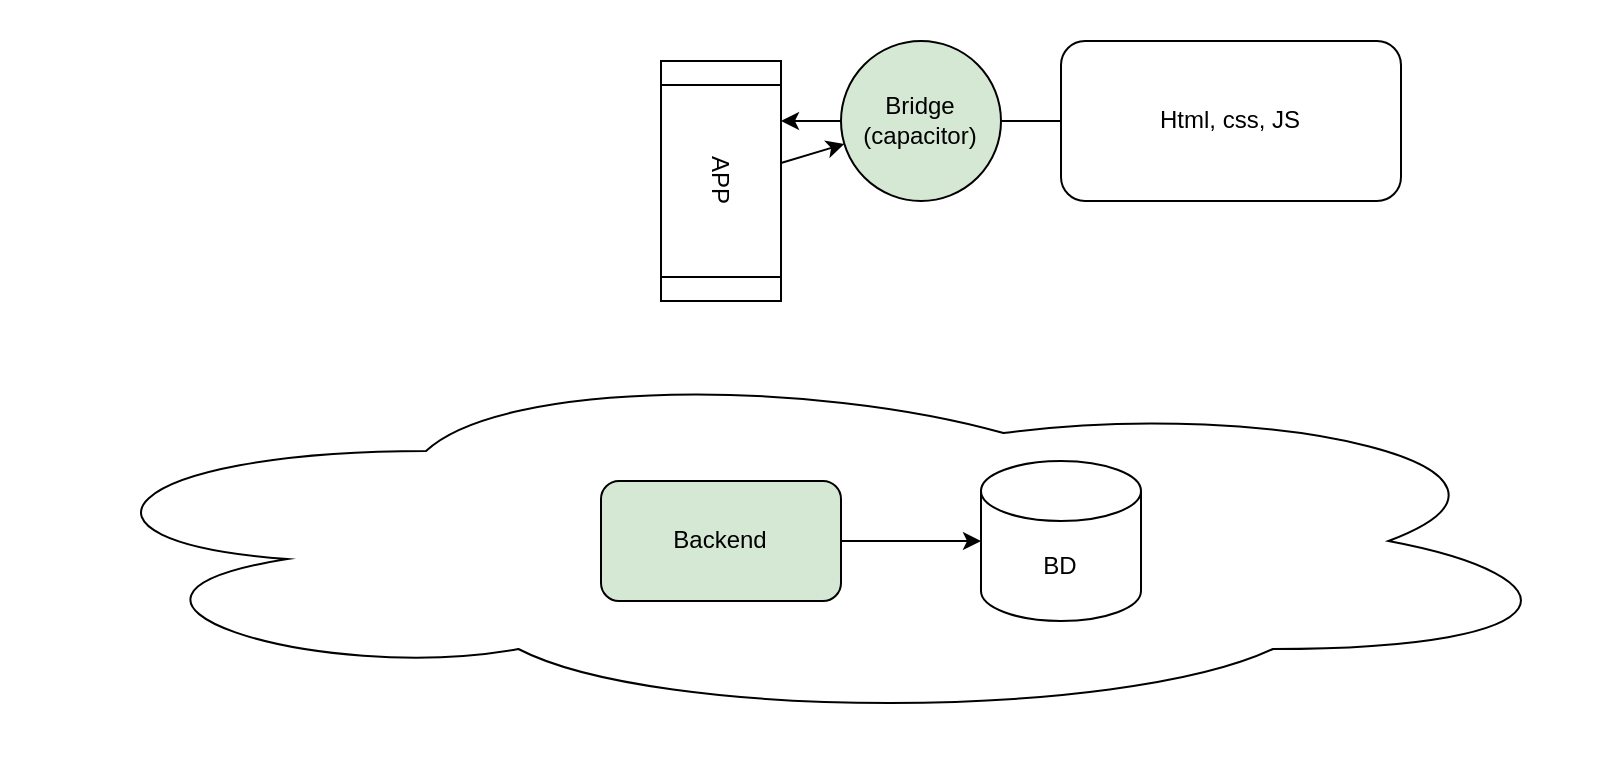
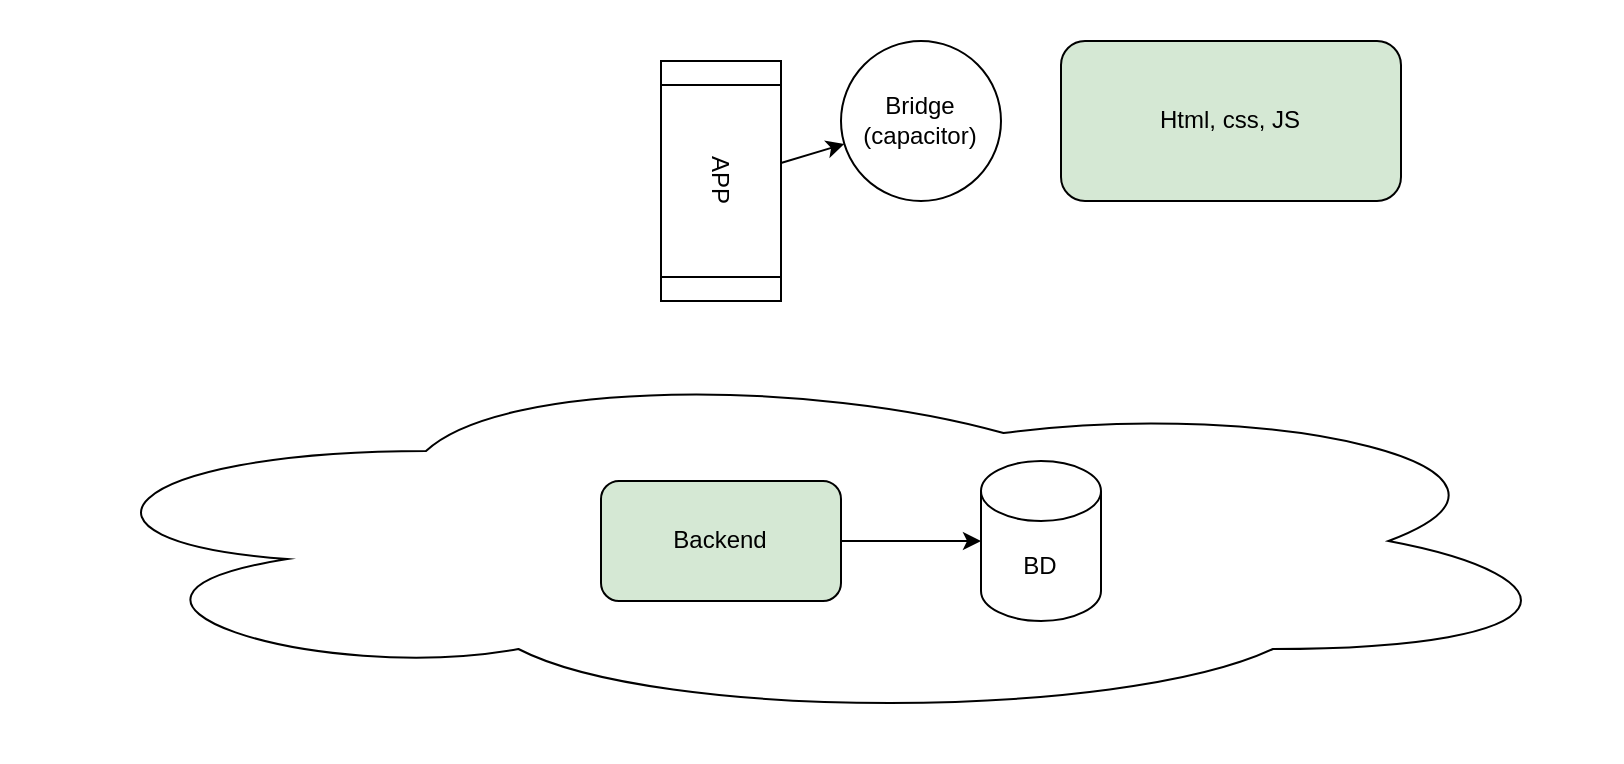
(921, 121) -> (921, 121)
(1031, 121) -> none
(1231, 121) -> (1231, 121)
(1061, 541) -> (1041, 541)
